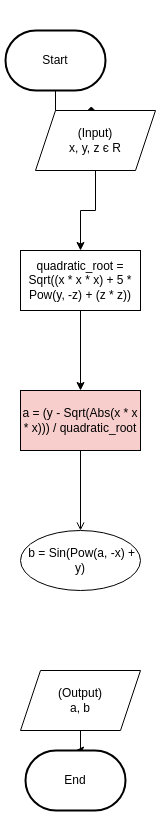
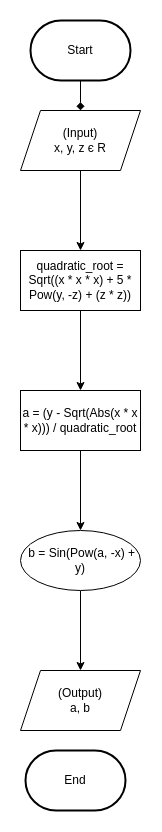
(56, 61) -> (81, 51)
(96, 141) -> (81, 141)
(81, 421) -> (81, 421)
(81, 524) -> (81, 522)
none -> (81, 627)
(81, 741) -> none
